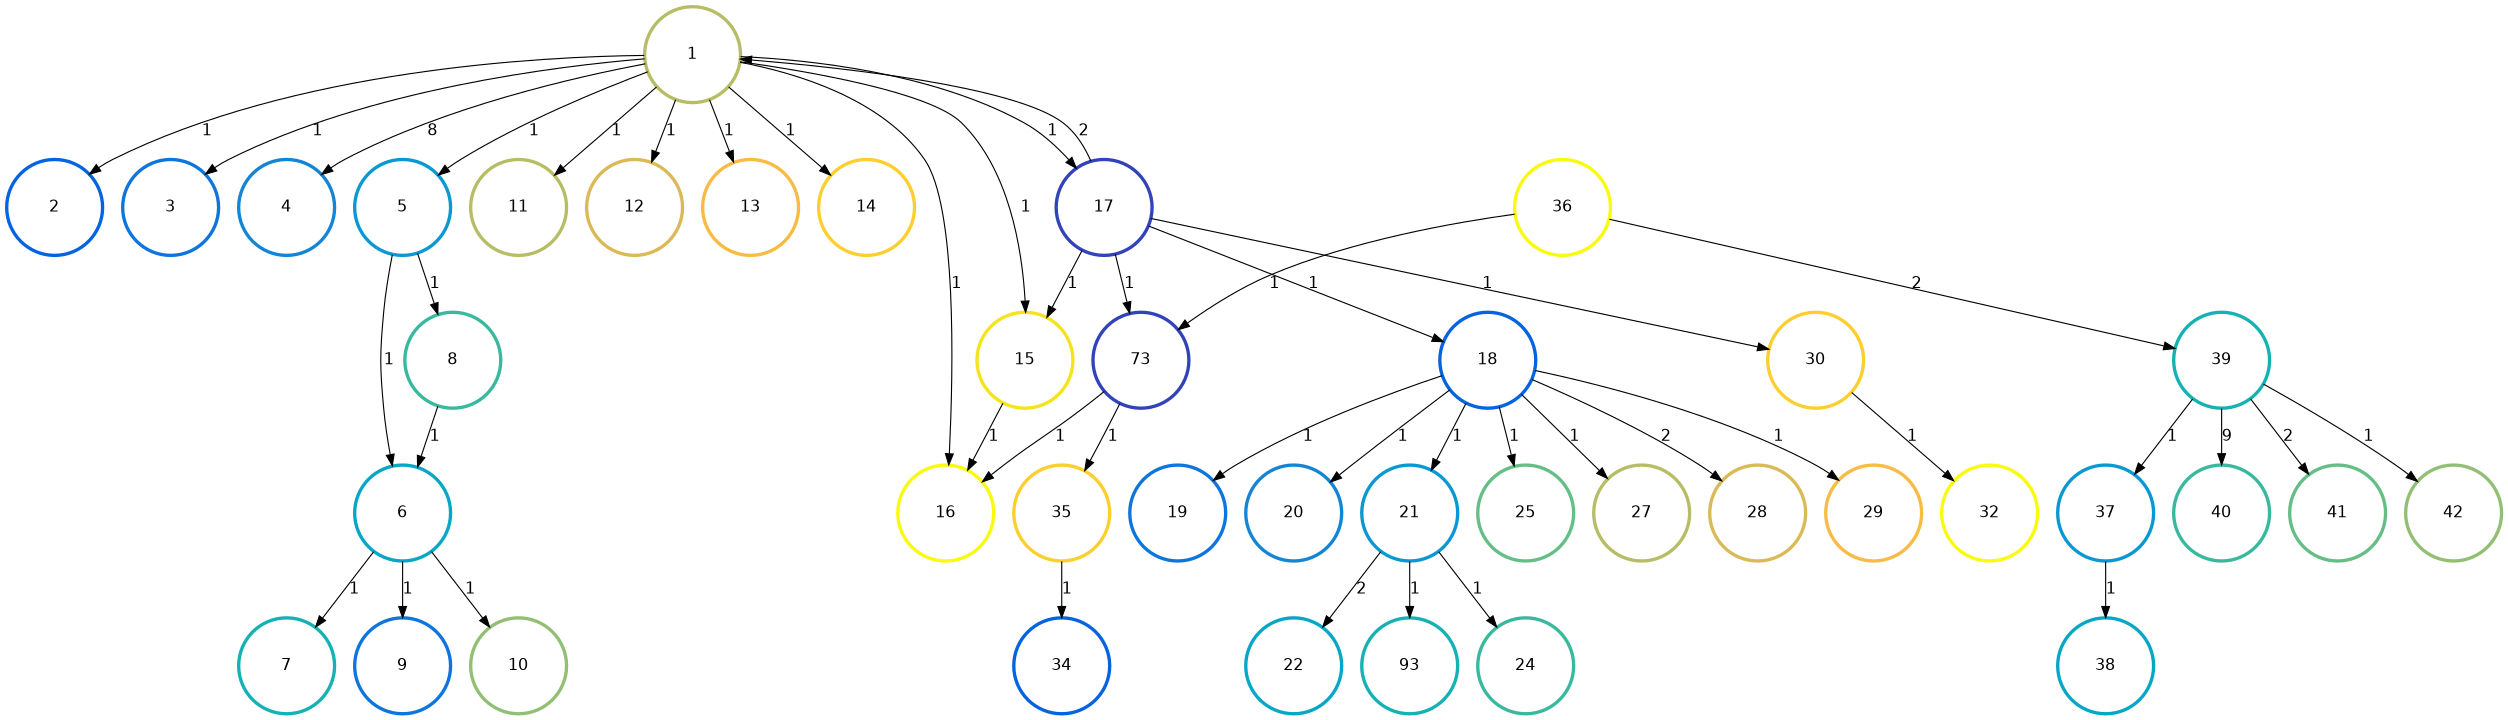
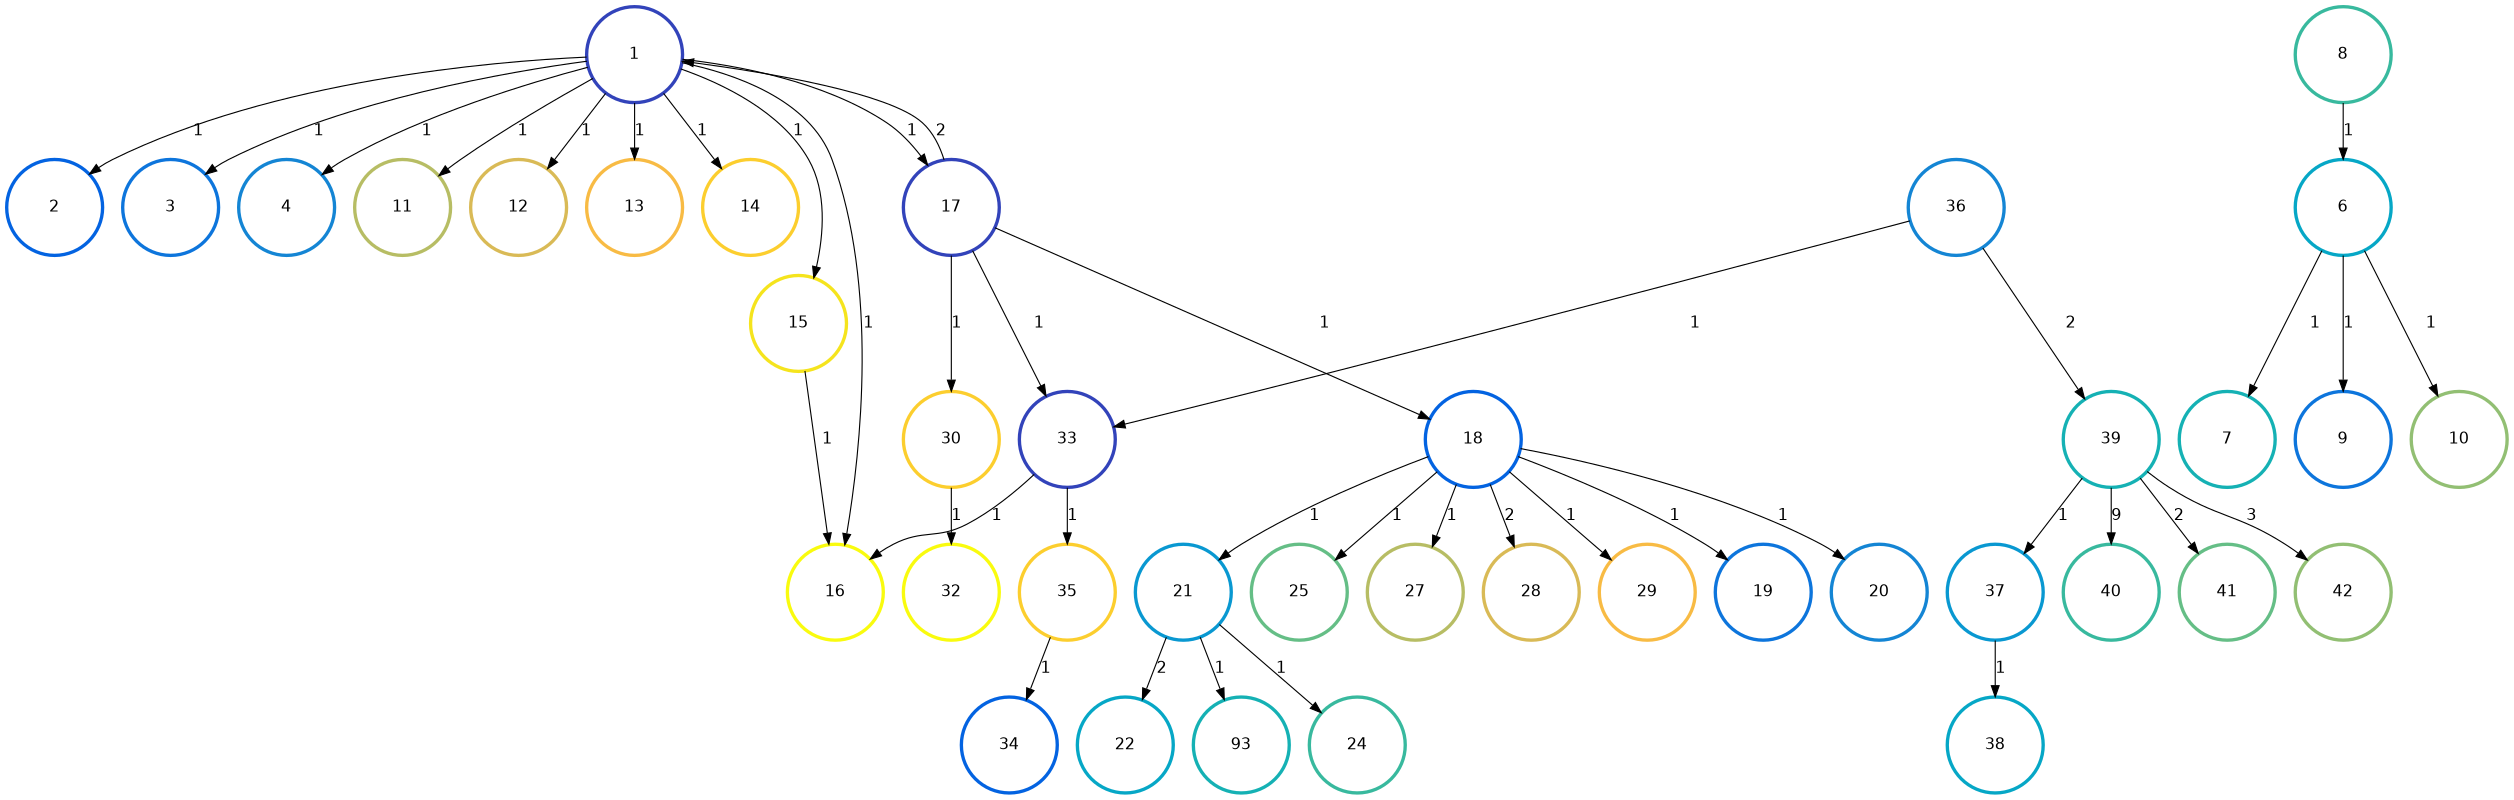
(693, 55) -> (635, 55)
(433, 131) -> (427, 131)
(403, 207) -> none
(1563, 207) -> (1956, 207)
(1067, 279) -> none
(1141, 360) -> (1067, 439)
(2369, 437) -> (2252, 516)
